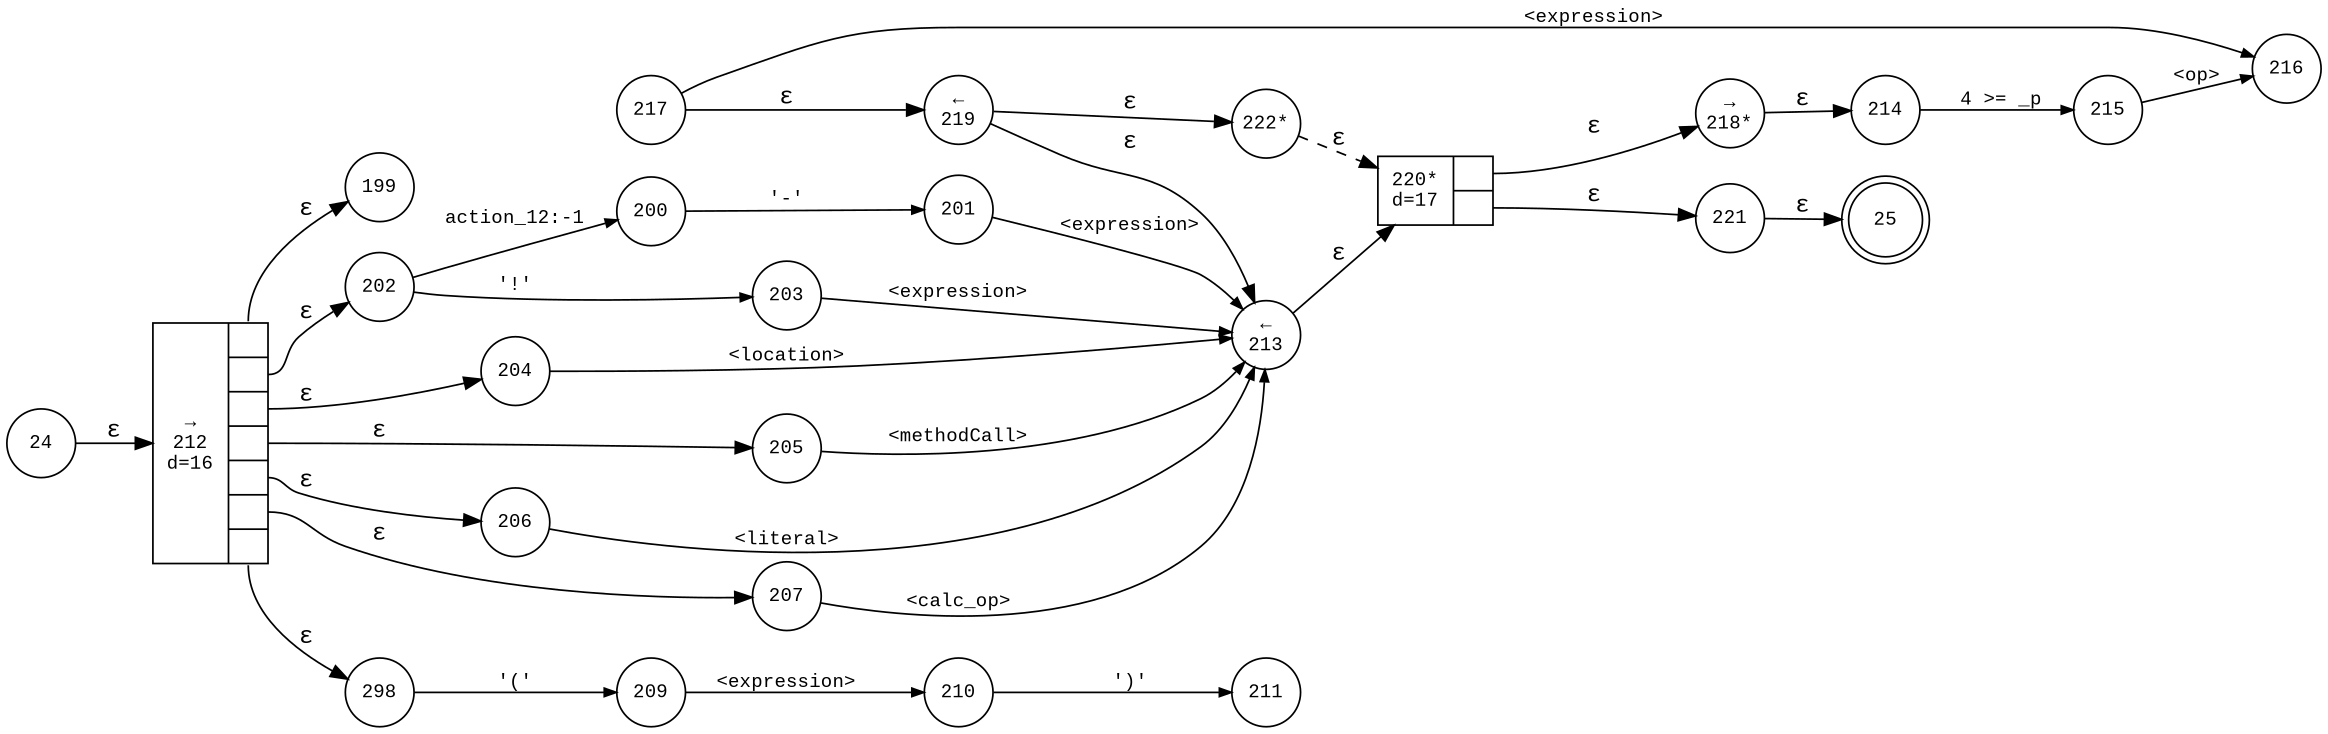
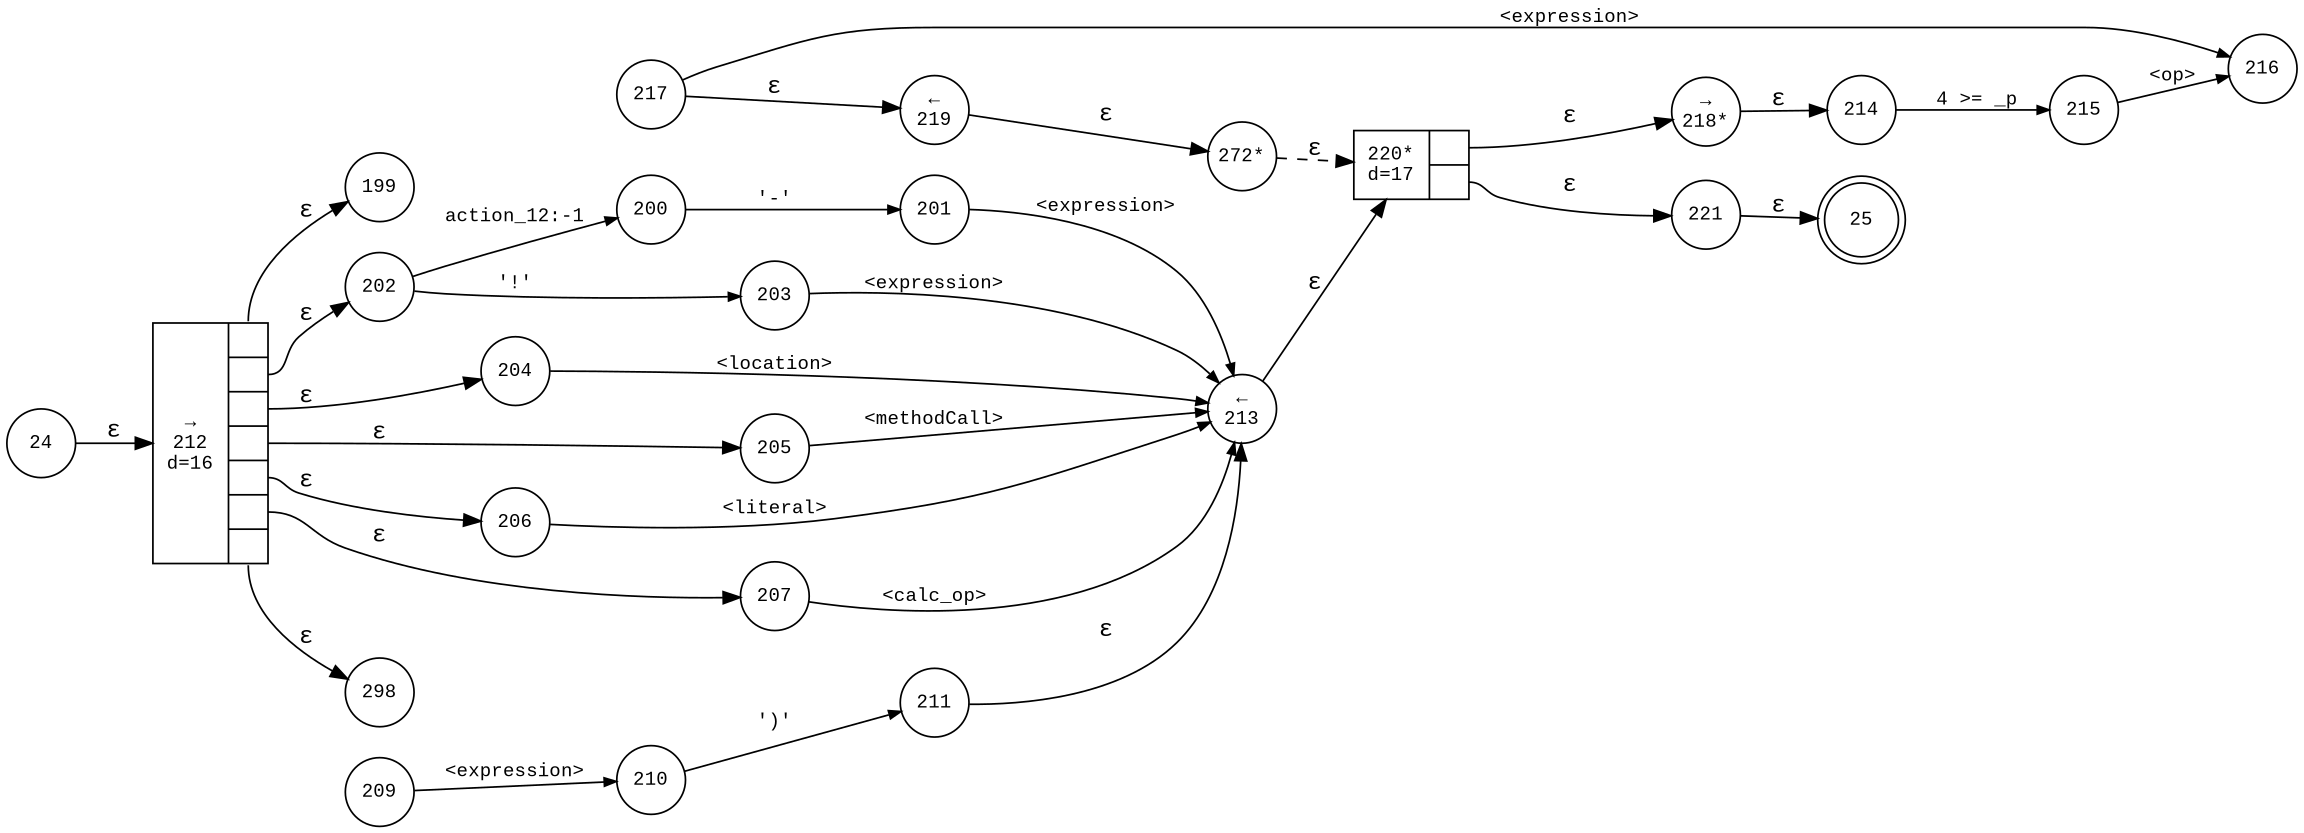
(1266, 124) -> (1242, 156)
(1140, 178) -> (1167, 650)
(509, 692) -> none
